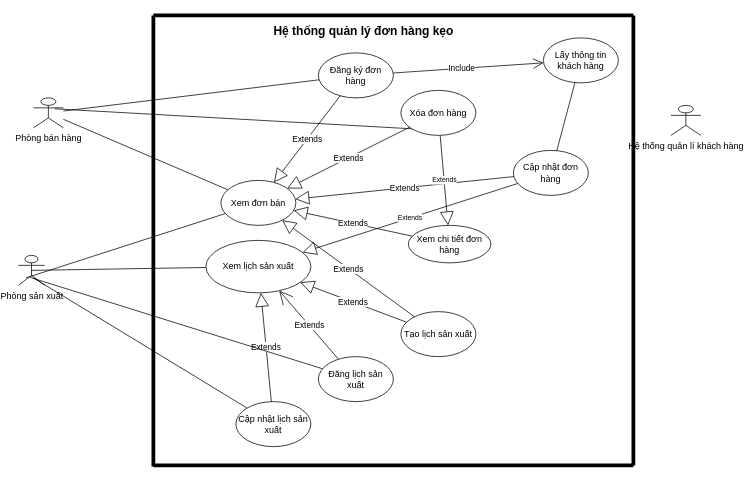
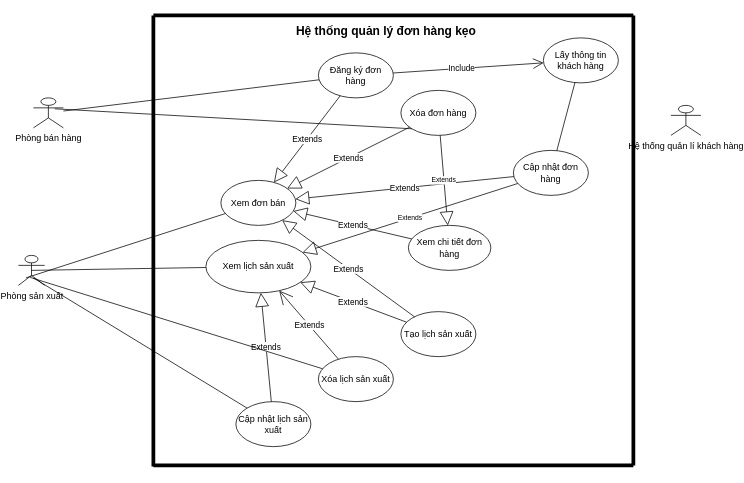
(363, 30) -> (386, 30)
(146, 155) -> none
(450, 244) -> (450, 248)
(356, 379) -> (356, 379)
